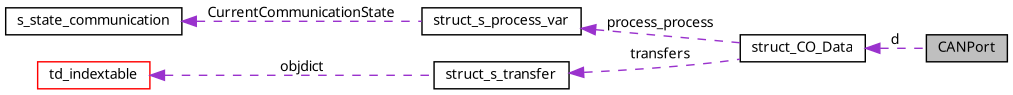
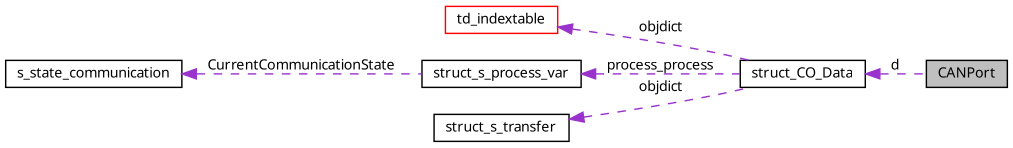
(661, 55) -> (661, 87)
(299, 75) -> (661, 43)
